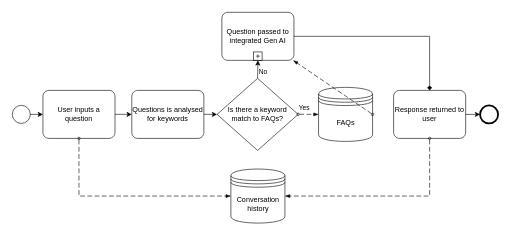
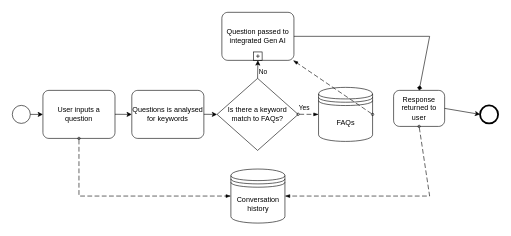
(429, 114) -> (419, 108)
